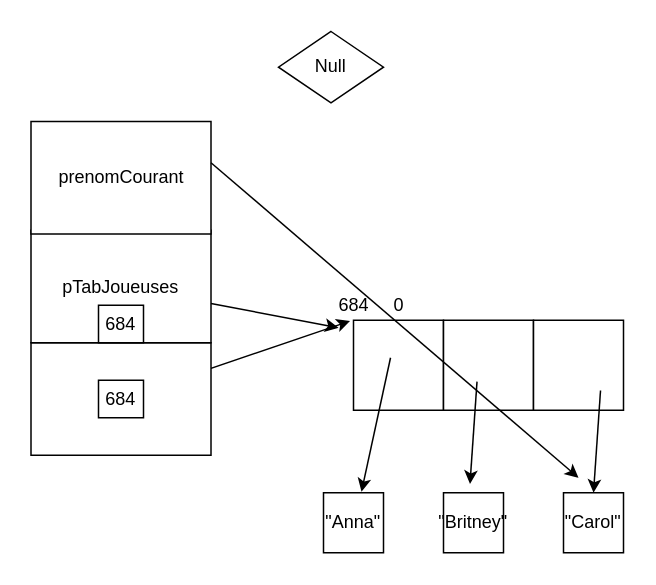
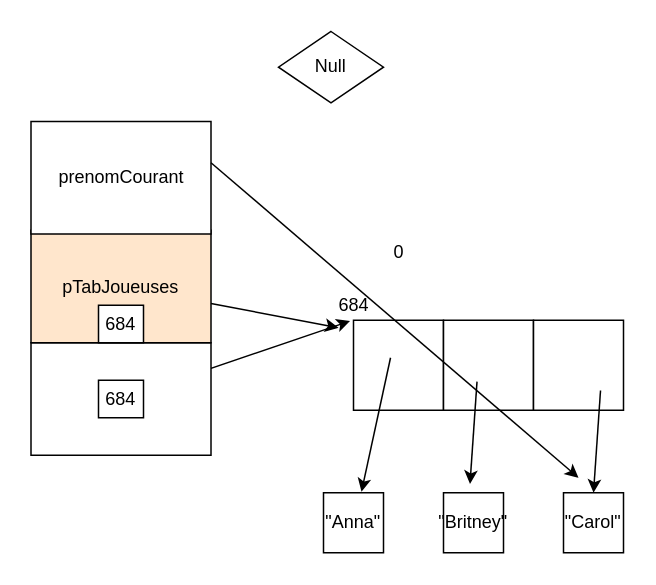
(121, 287) -> (121, 287)
(398, 305) -> (398, 253)
